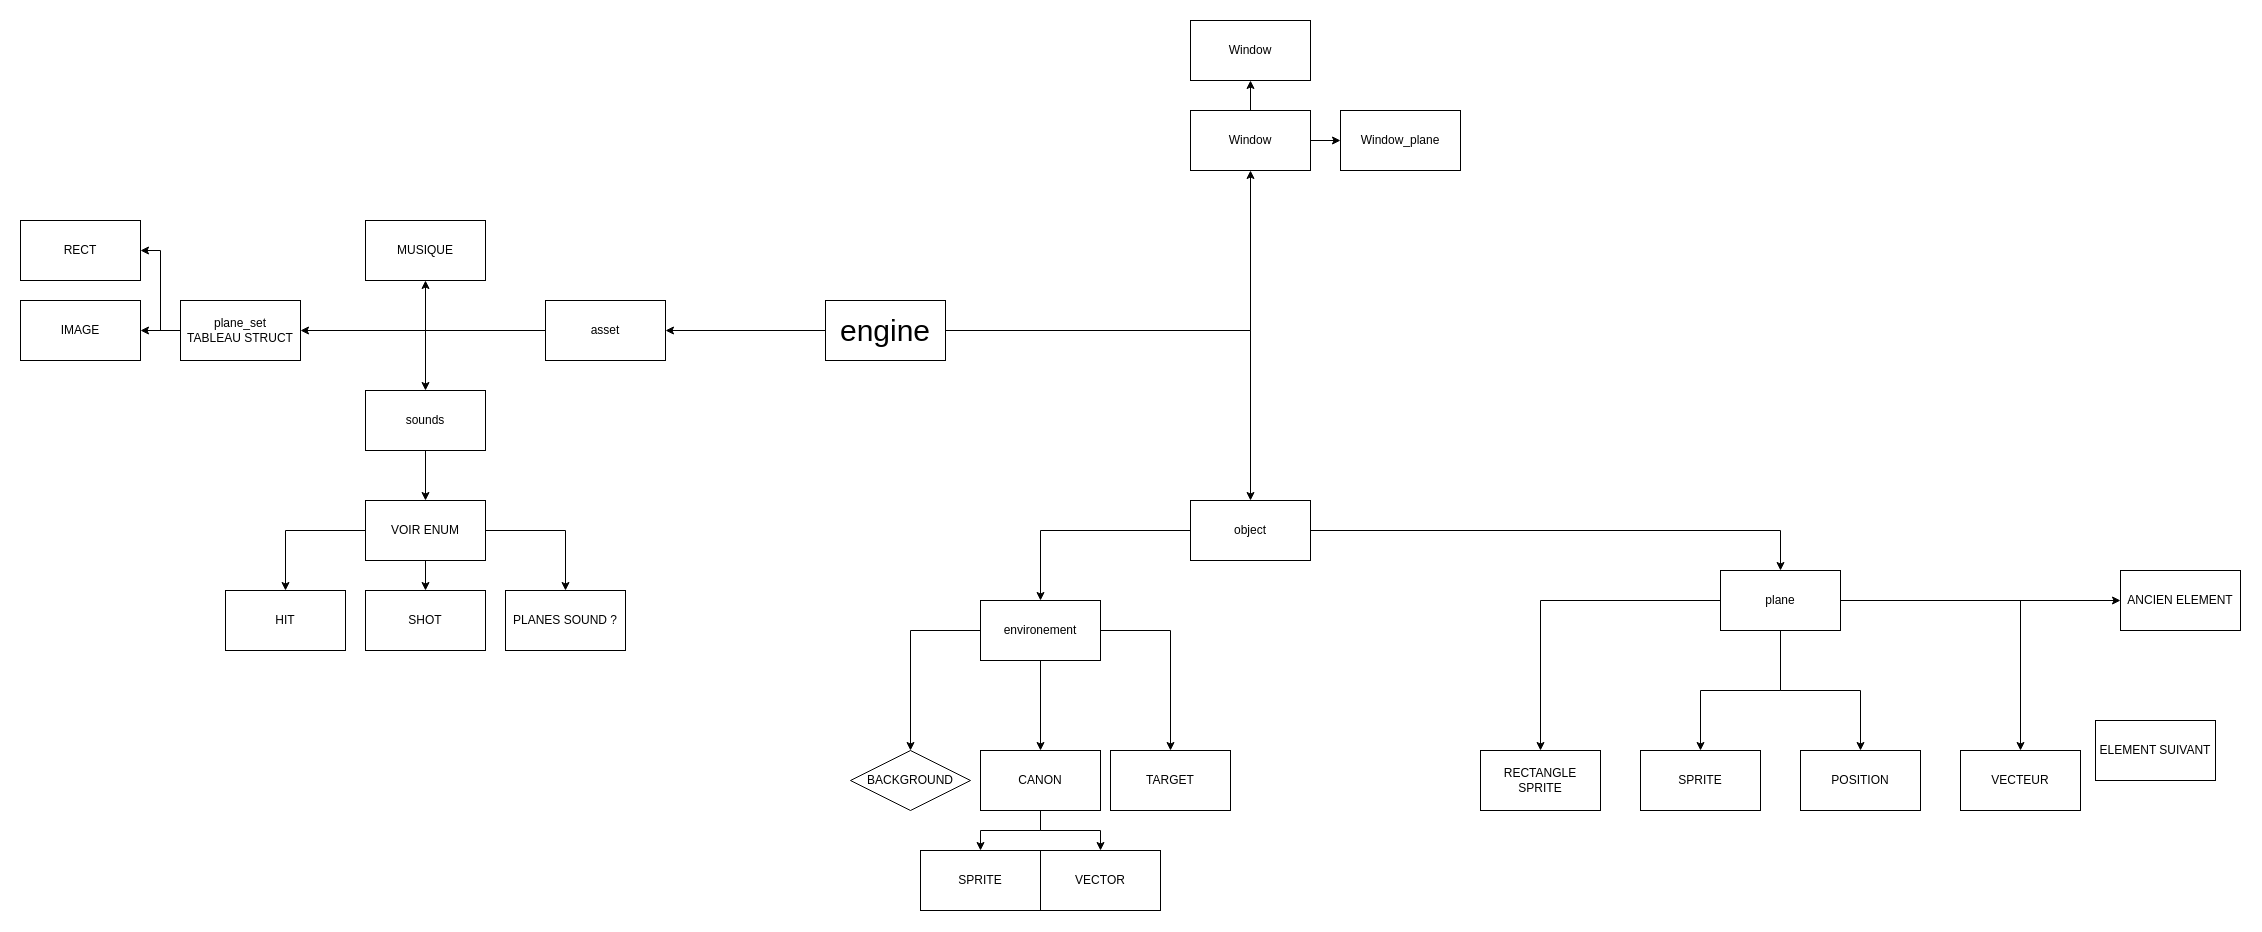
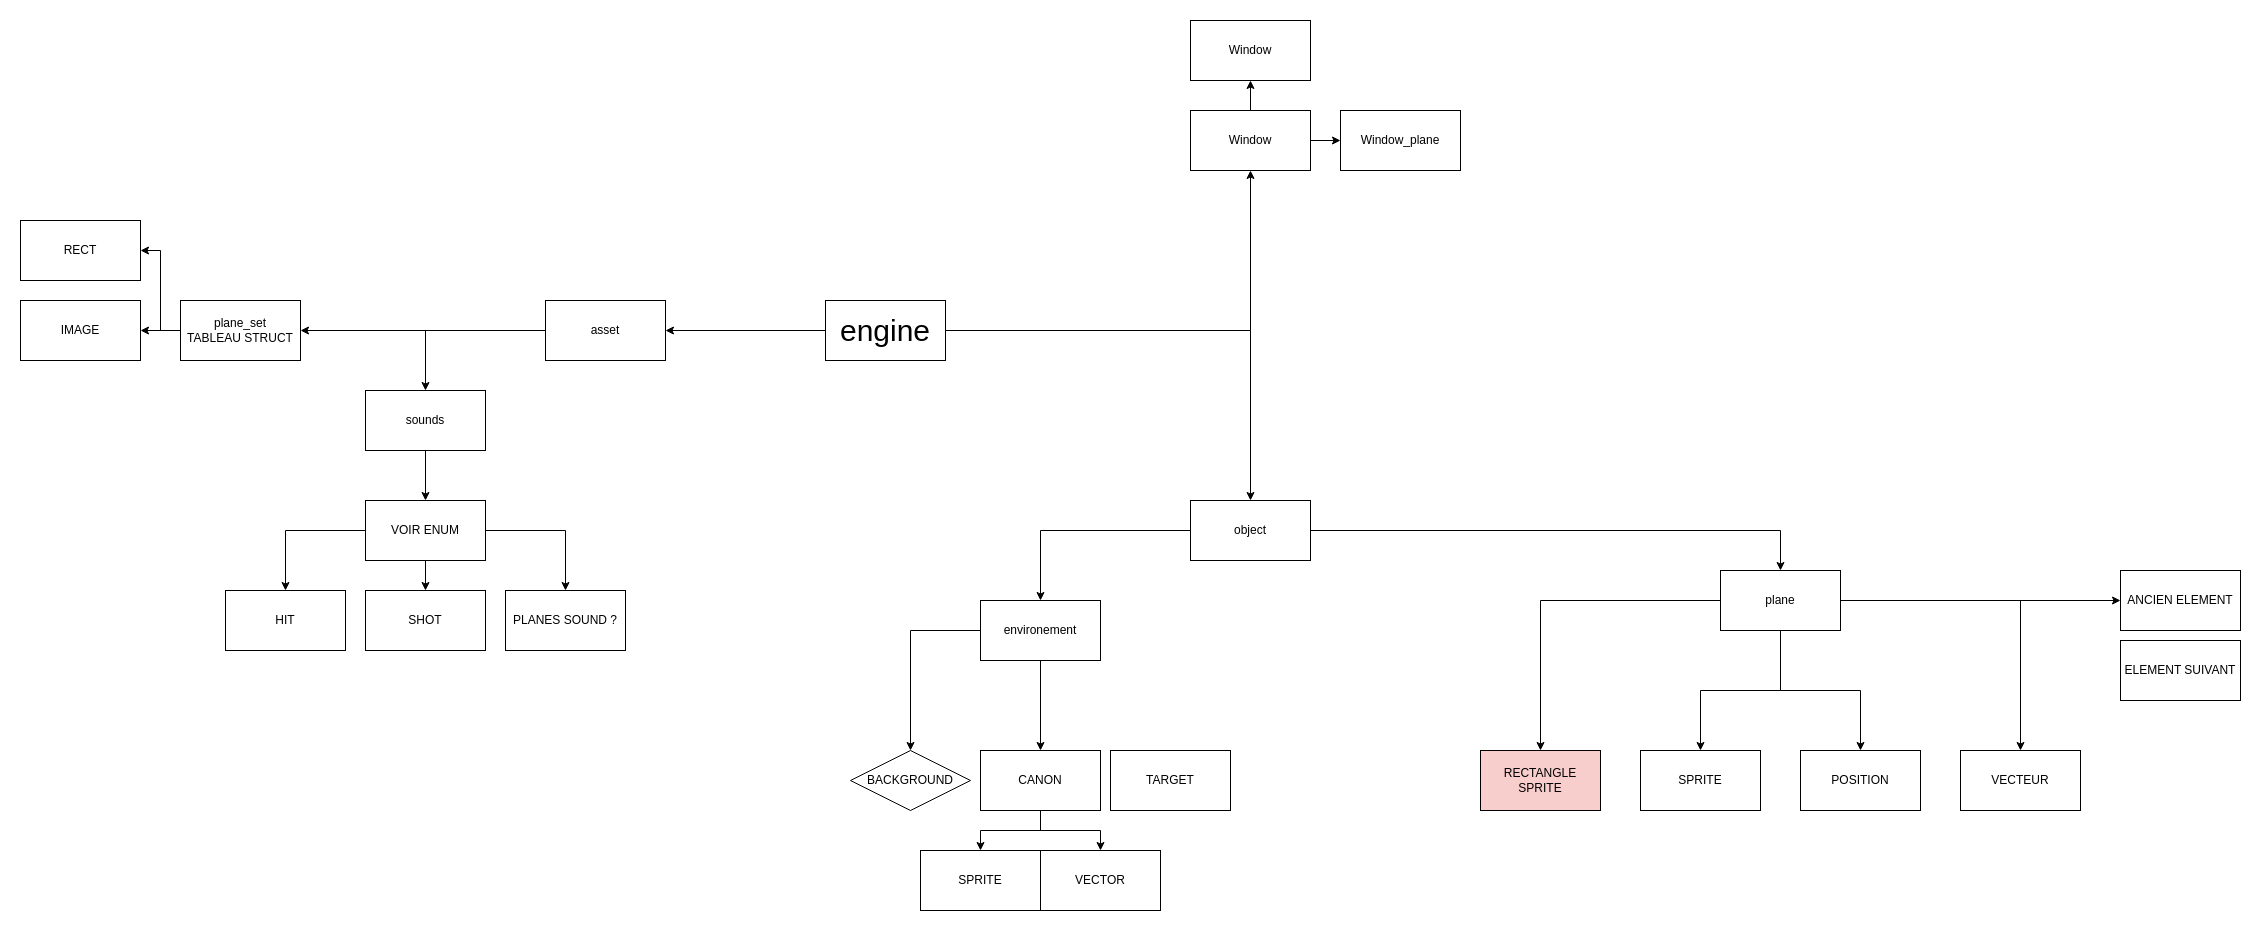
(426, 251) -> none
(426, 308) -> none
(1171, 652) -> none
(2156, 751) -> (2181, 671)
(1541, 781) -> (1541, 781)
